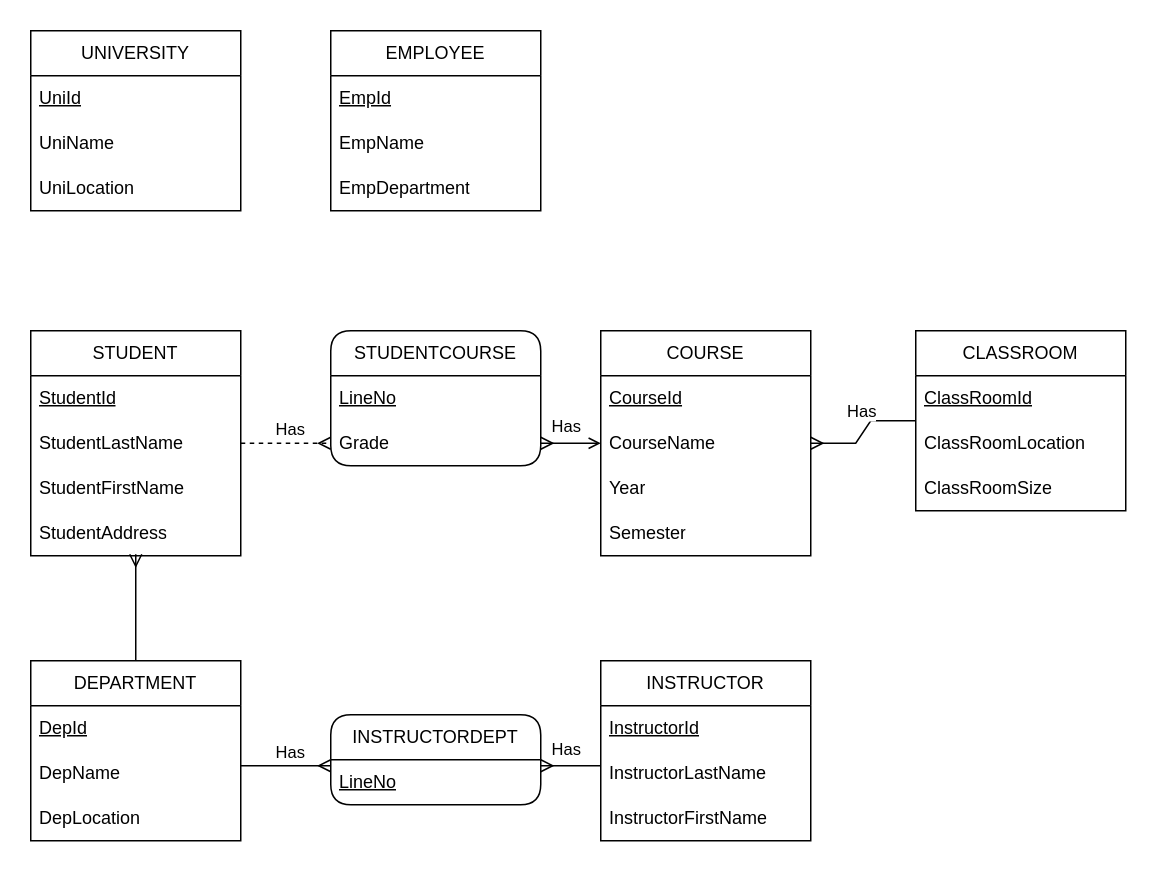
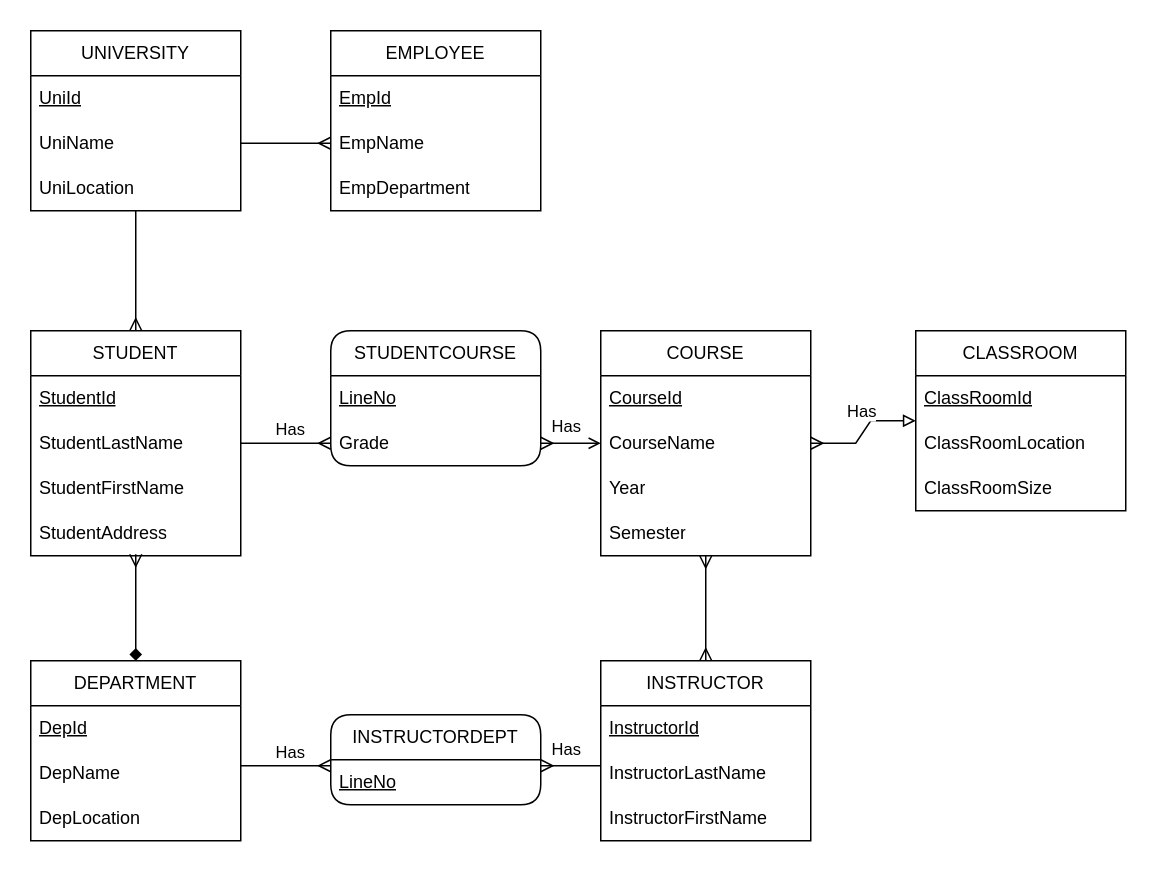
none -> (285, 143)
none -> (136, 272)
(907, 421) -> (903, 421)
(285, 443) -> (285, 443)
none -> (706, 609)
(136, 654) -> (136, 648)
